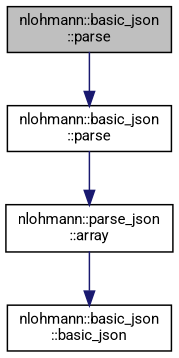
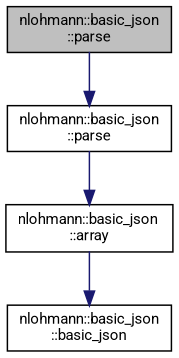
(89, 228) -> (89, 228)
